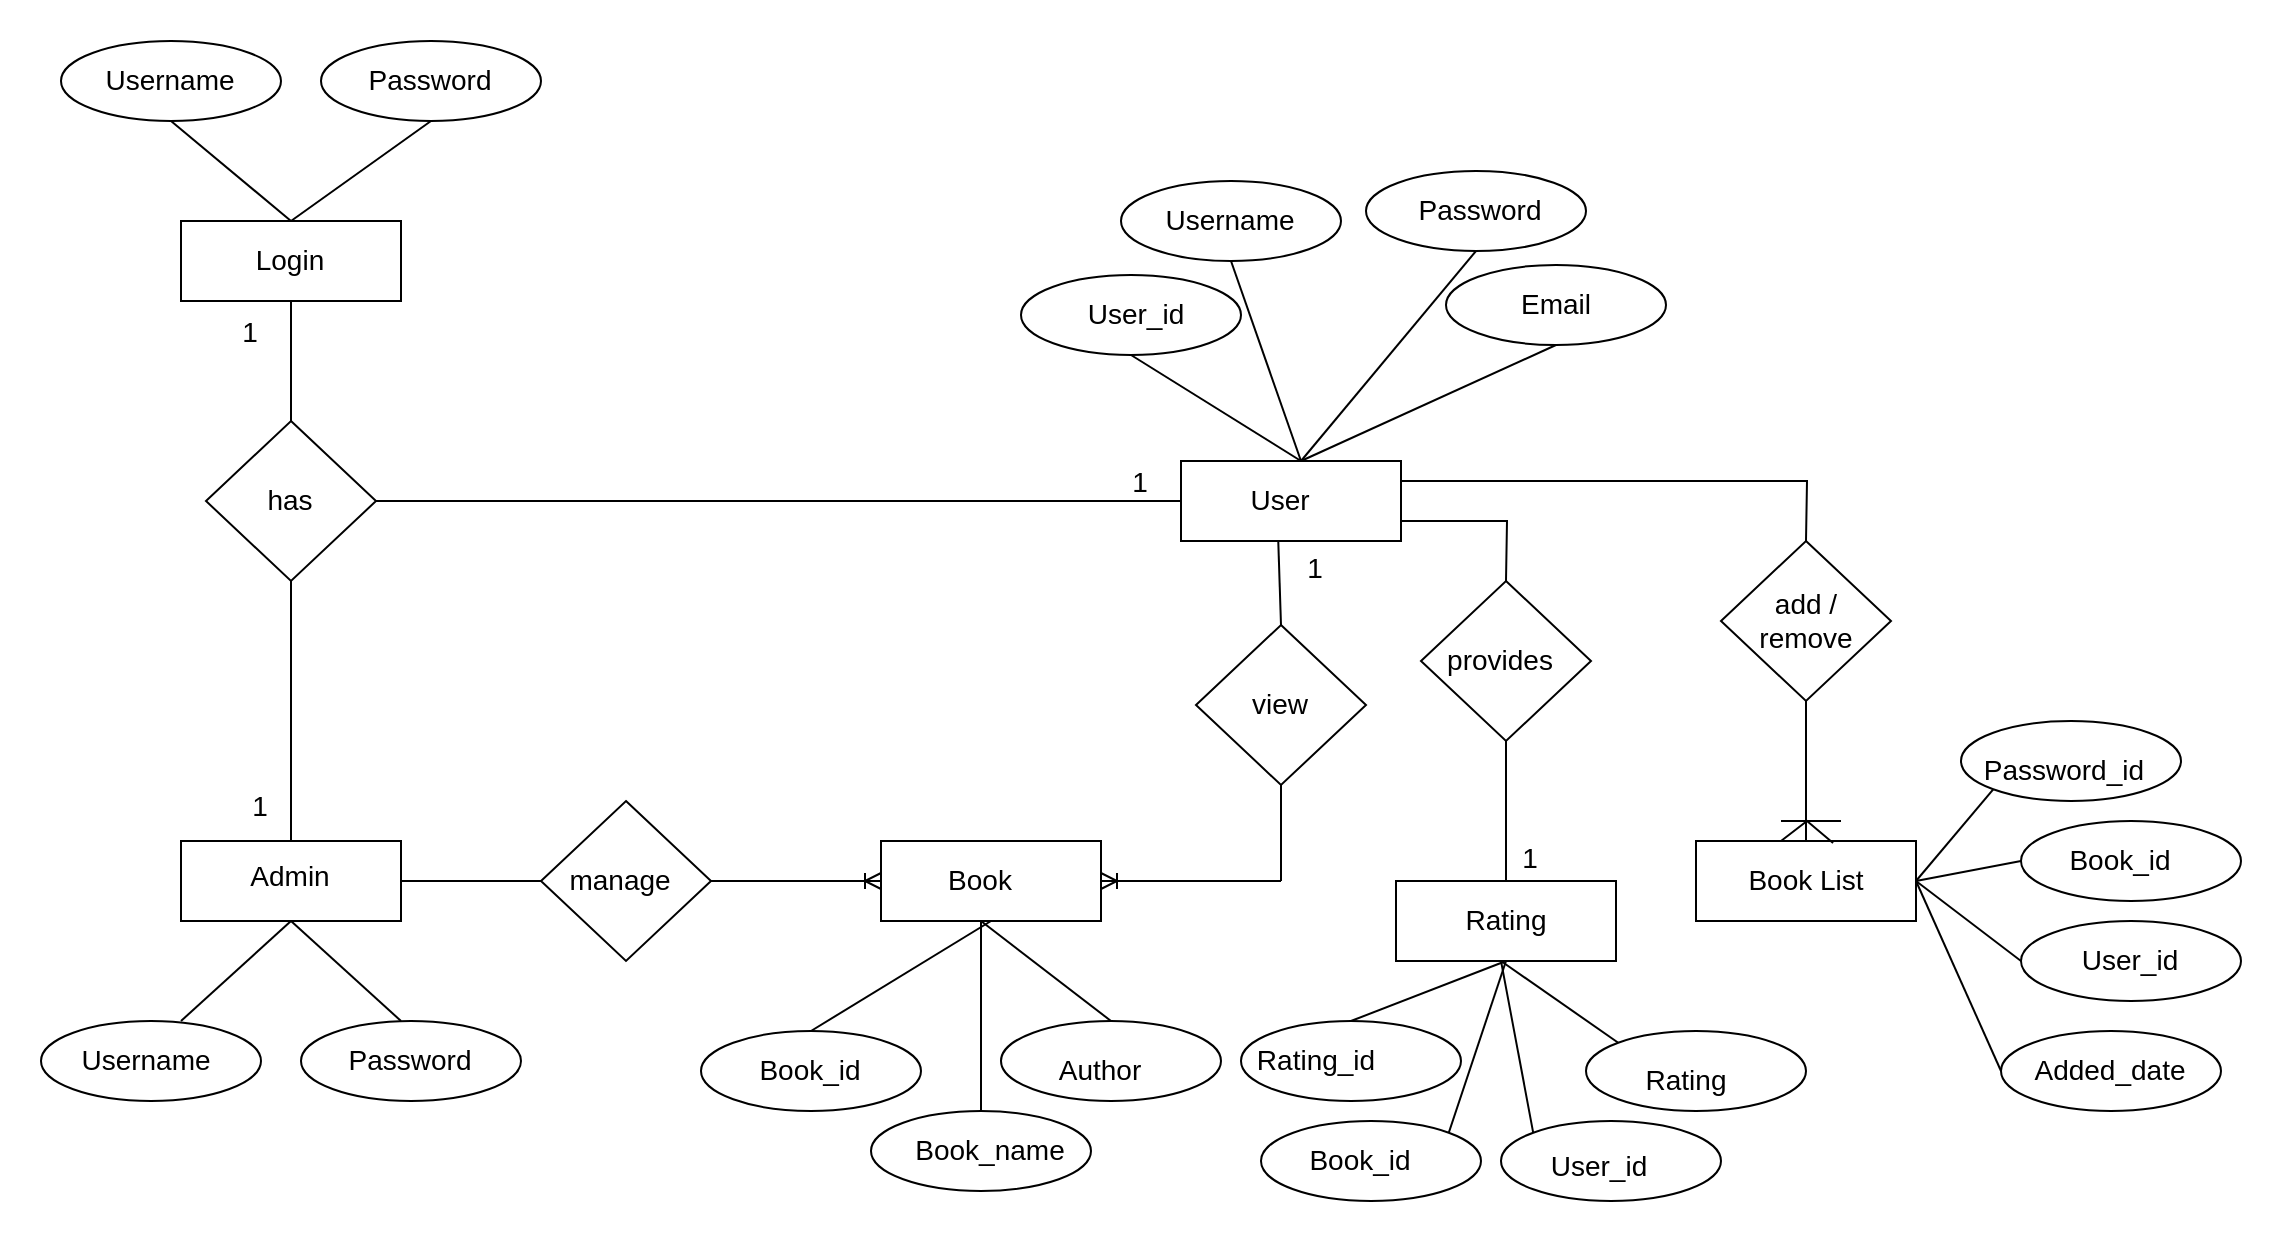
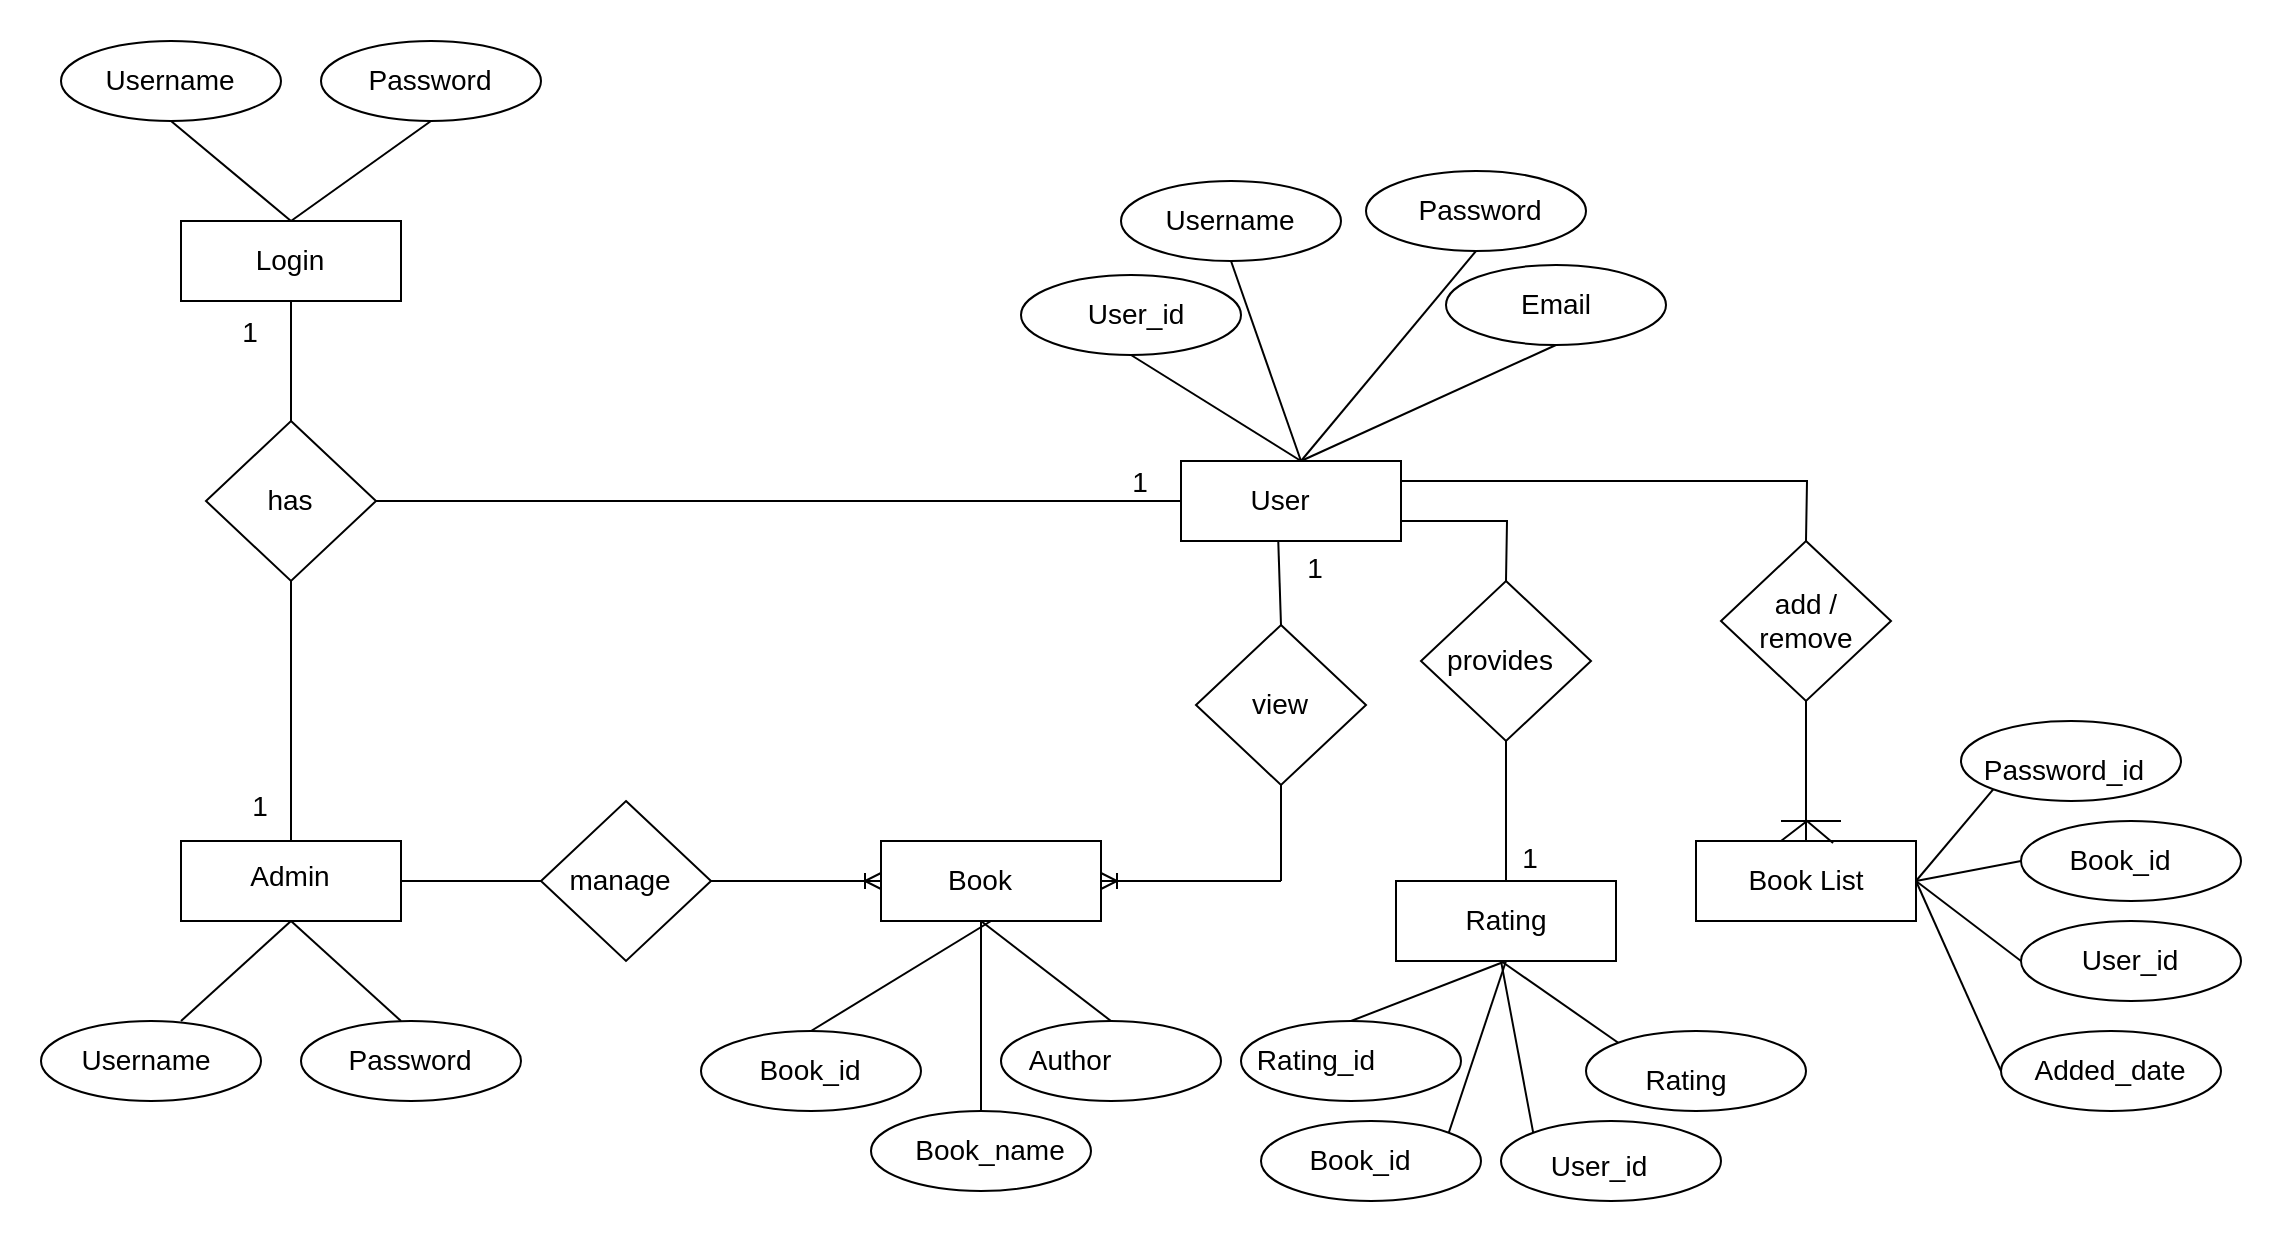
(1101, 1071) -> (1071, 1061)
